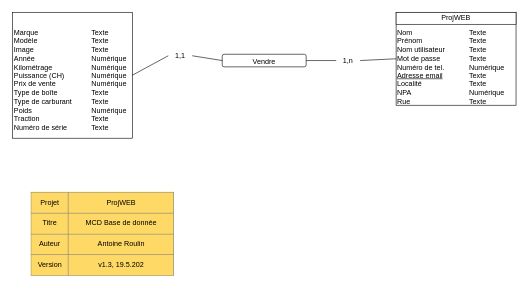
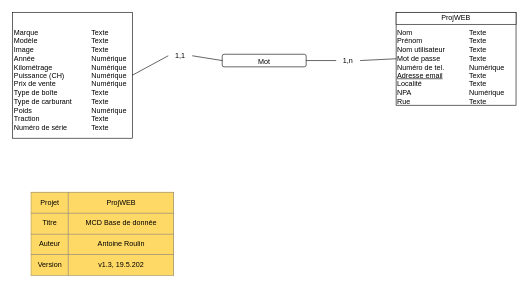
(264, 62) -> (264, 62)
